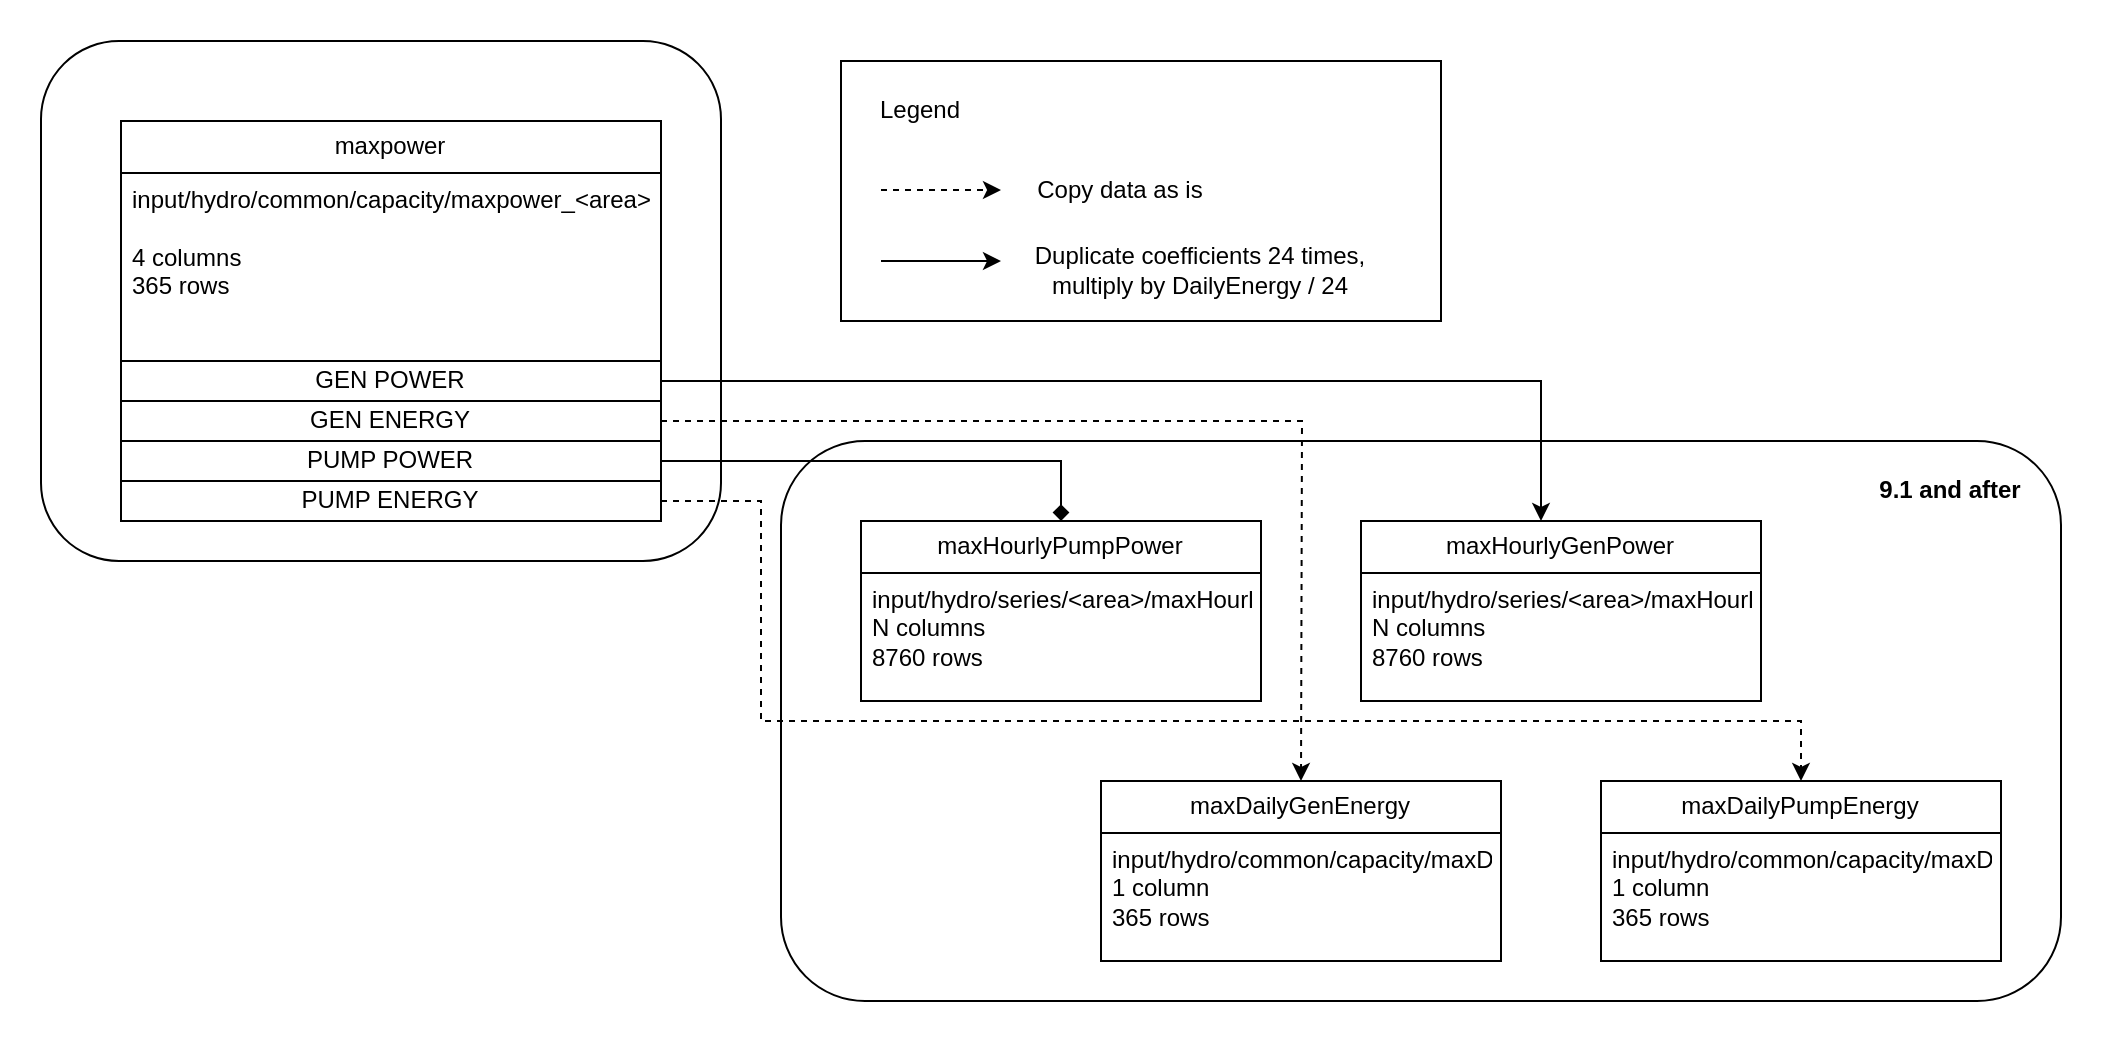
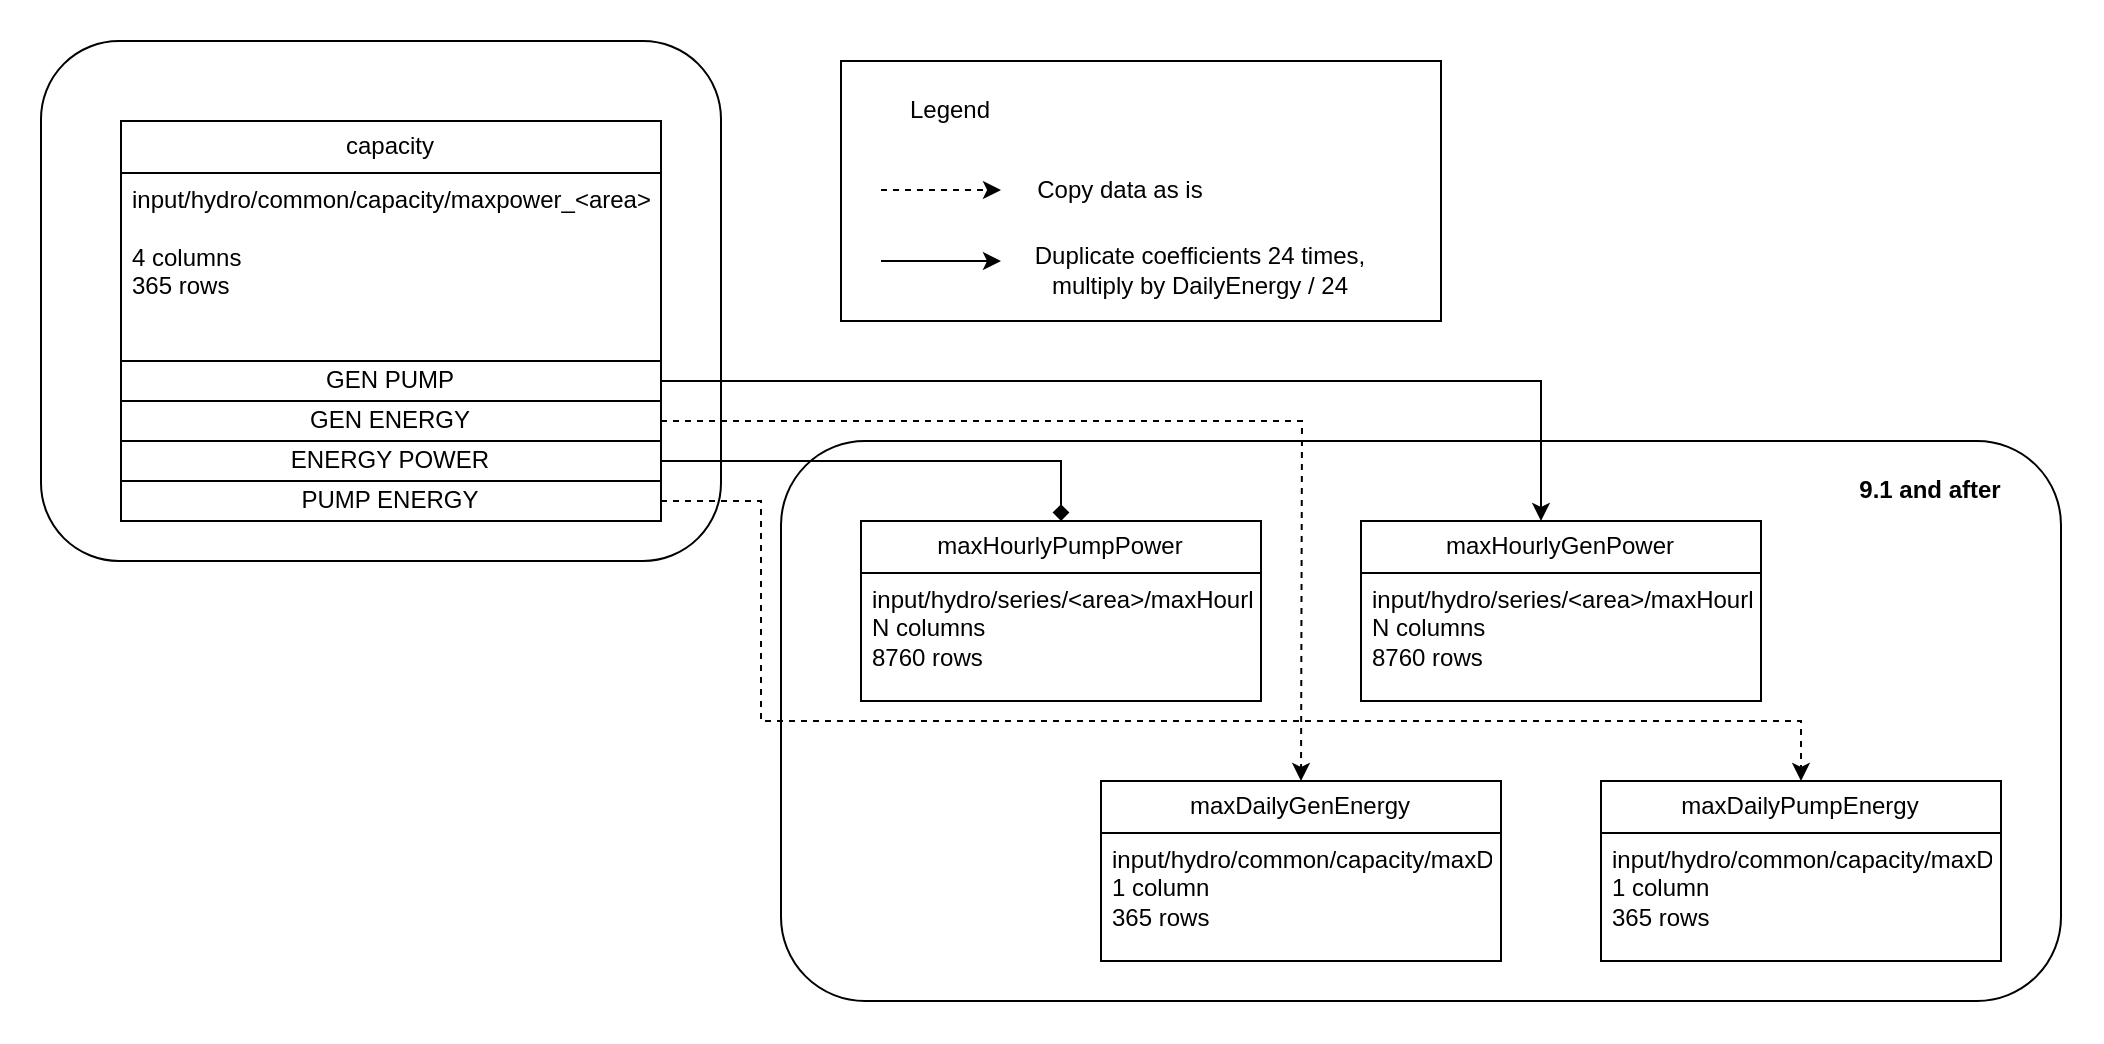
(921, 111) -> (951, 111)
(391, 147) -> (391, 147)
(391, 381) -> (391, 381)
(391, 461) -> (391, 461)
(1951, 491) -> (1931, 491)
